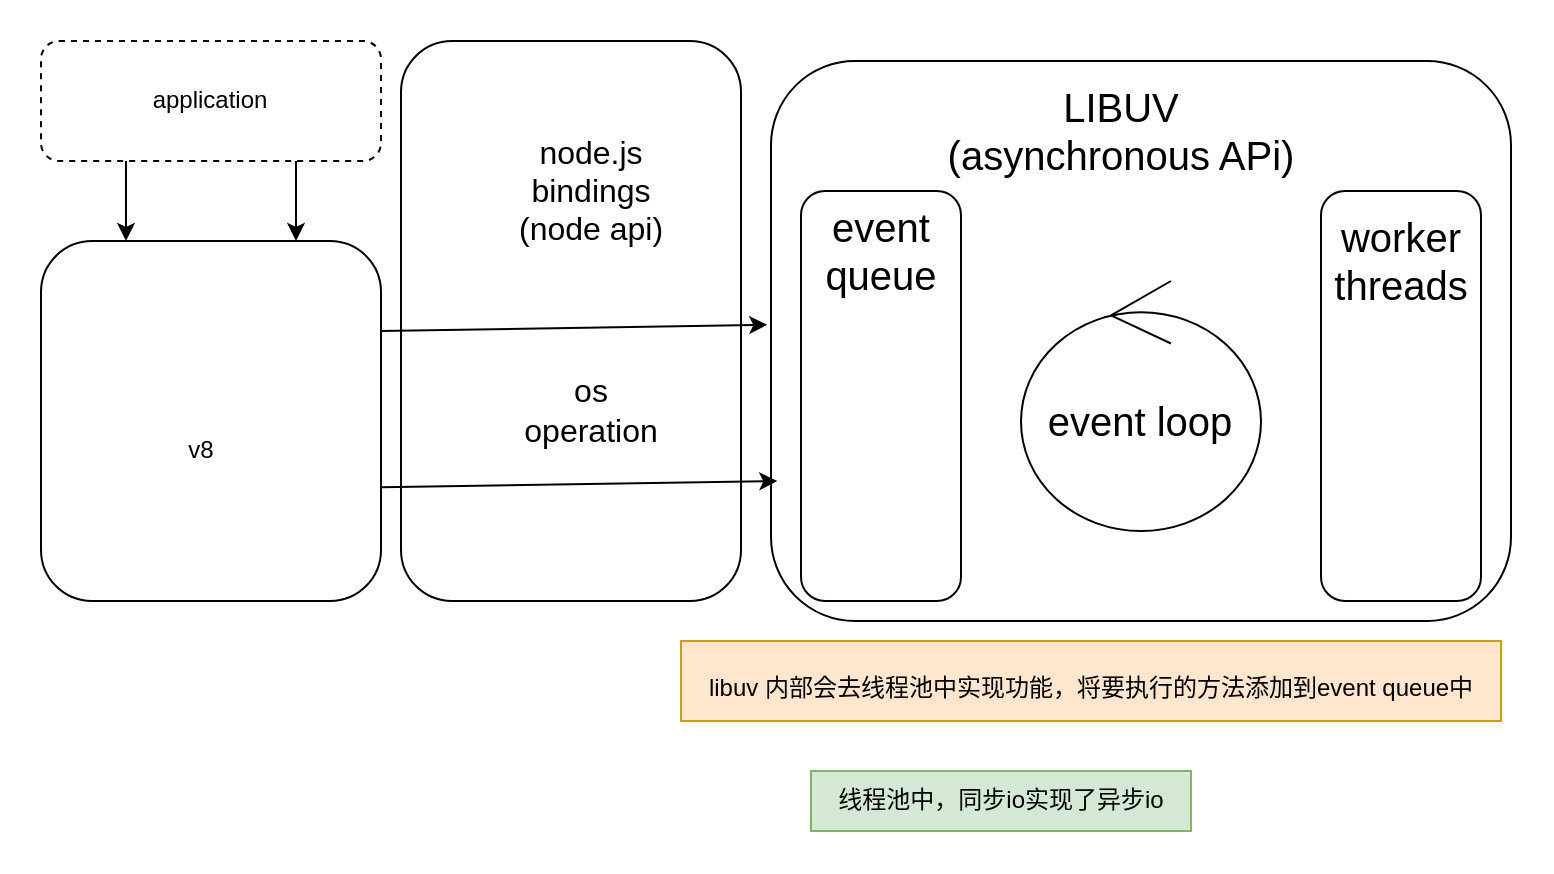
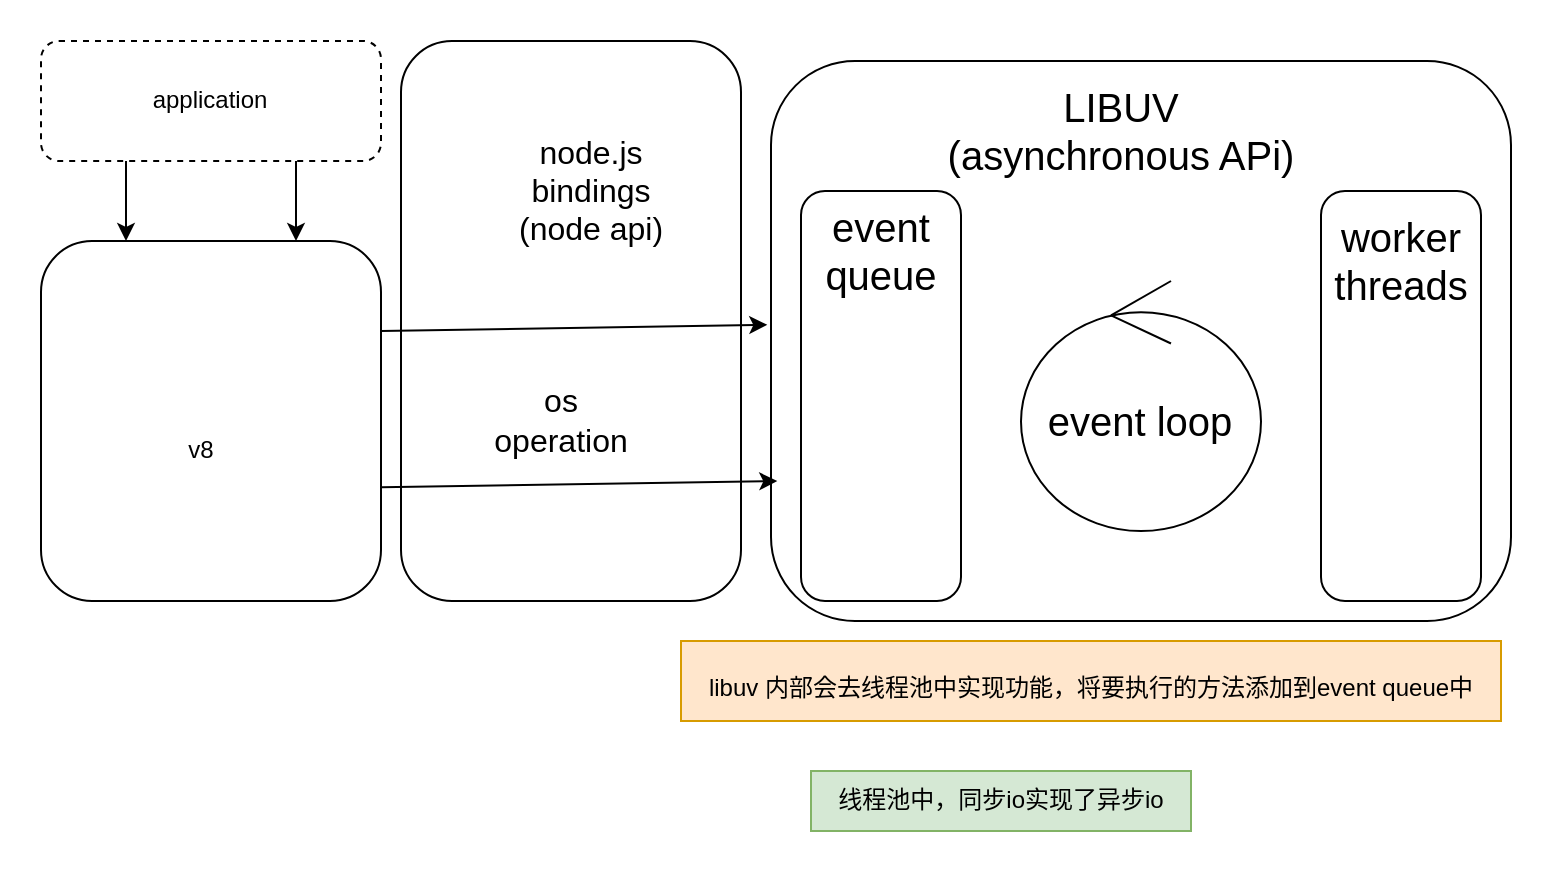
(591, 411) -> (561, 421)
